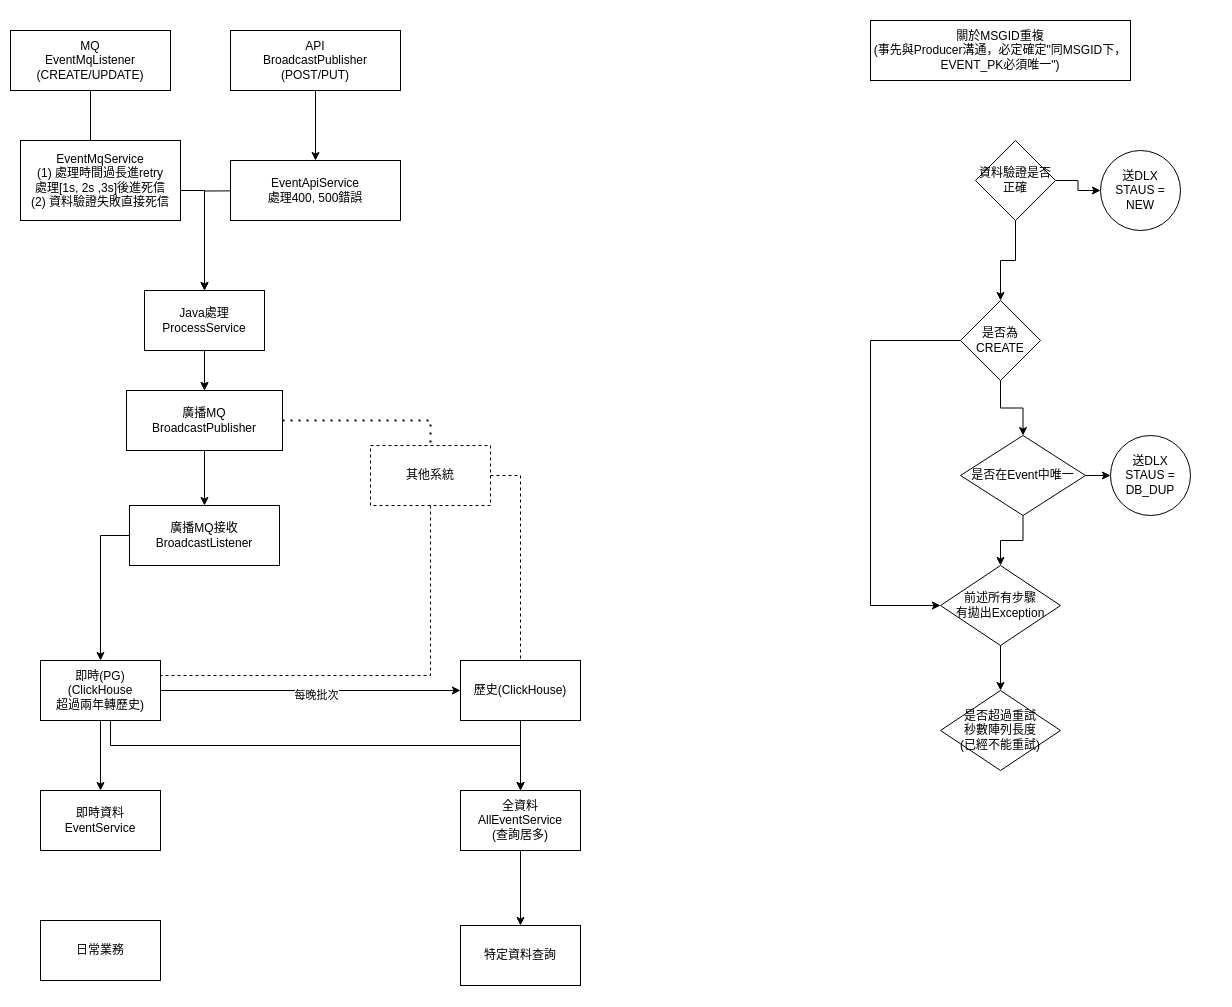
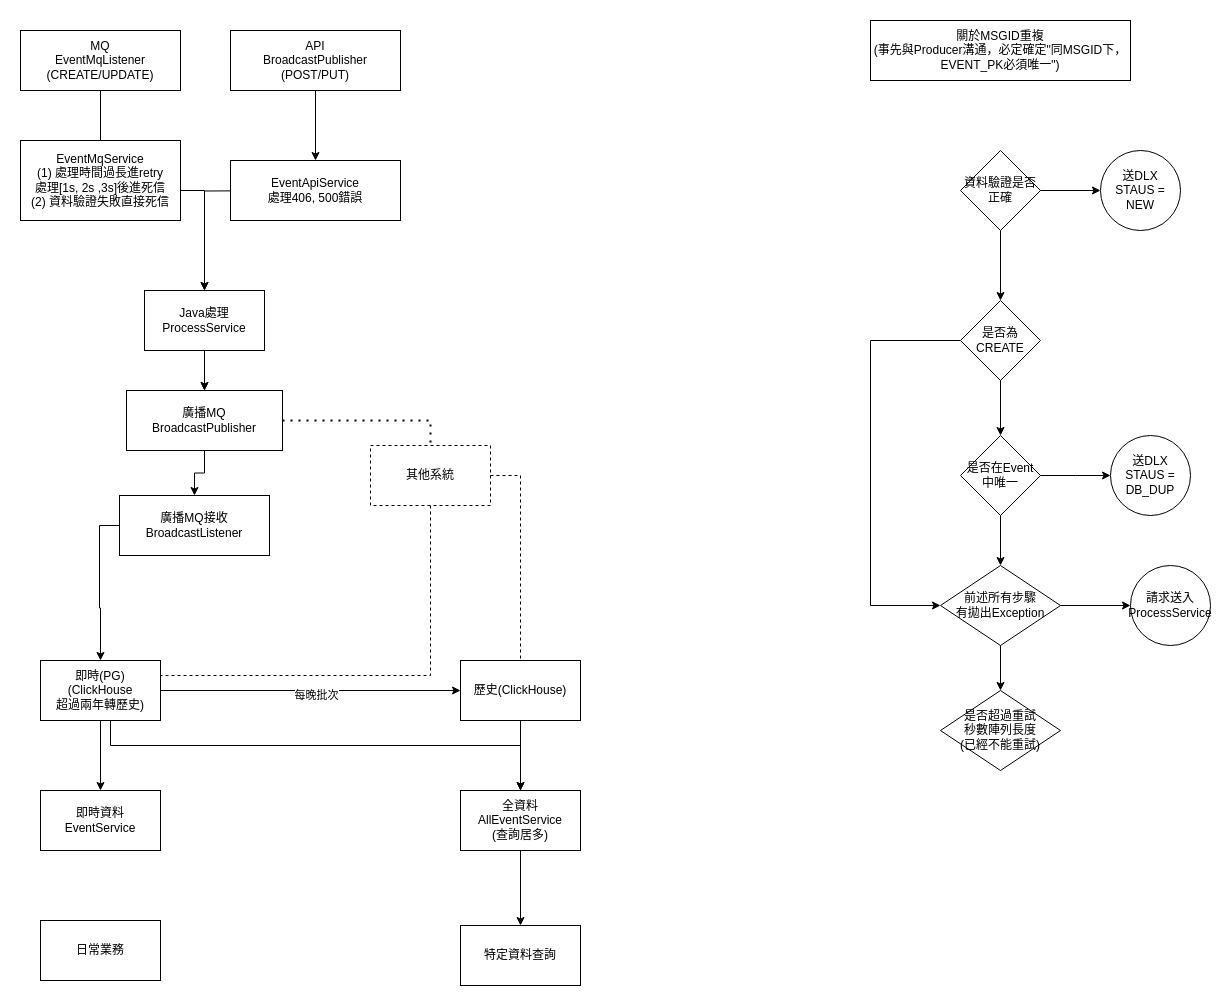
(91, 61) -> (101, 61)
(1016, 181) -> (1001, 191)
(316, 191) -> (316, 191)
(1023, 476) -> (1001, 476)
(205, 536) -> (195, 526)
none -> (1092, 606)
none -> (1171, 606)
